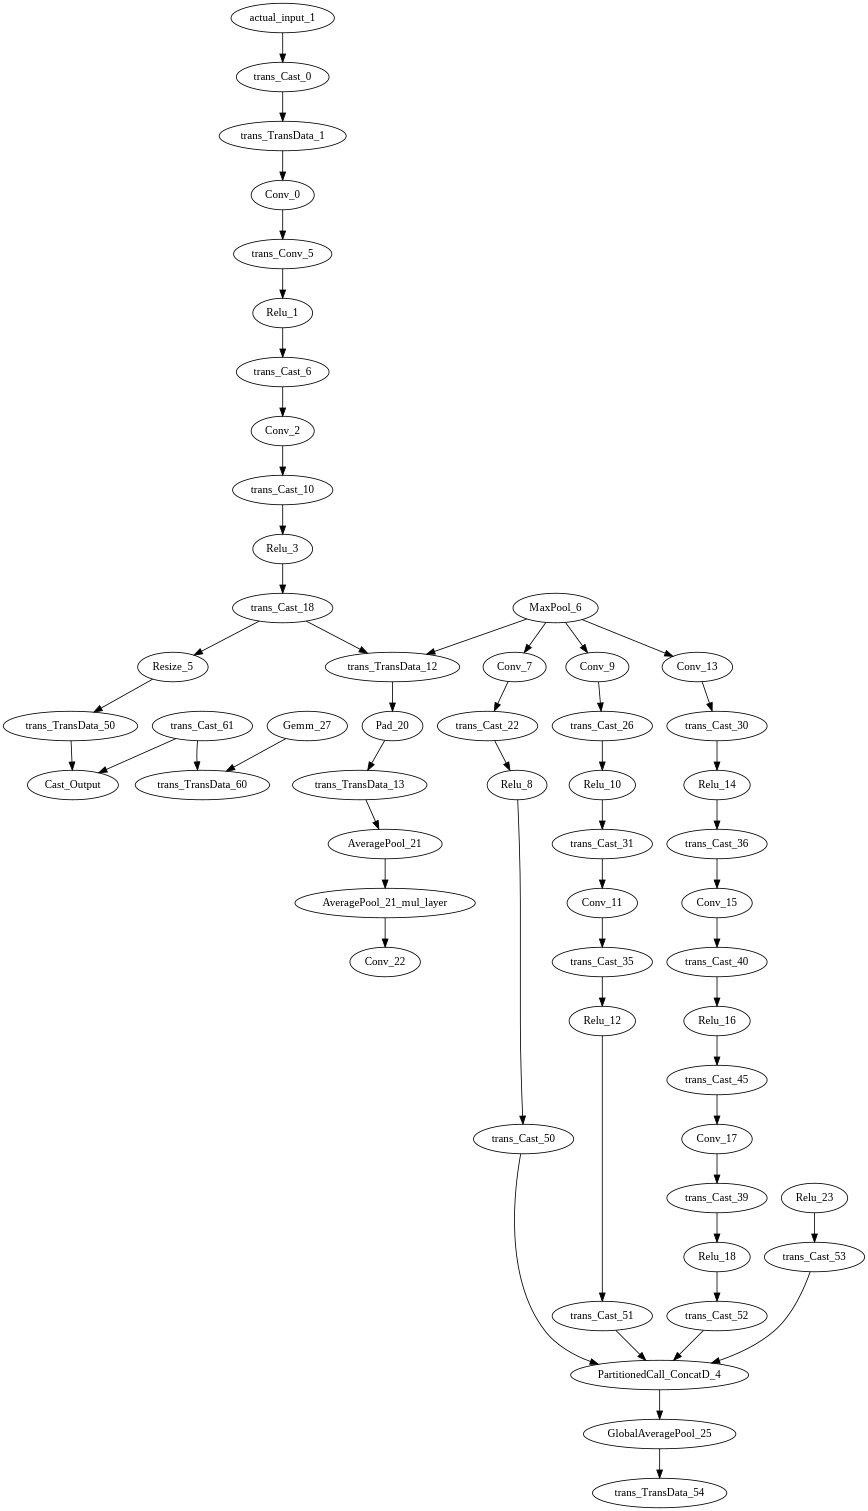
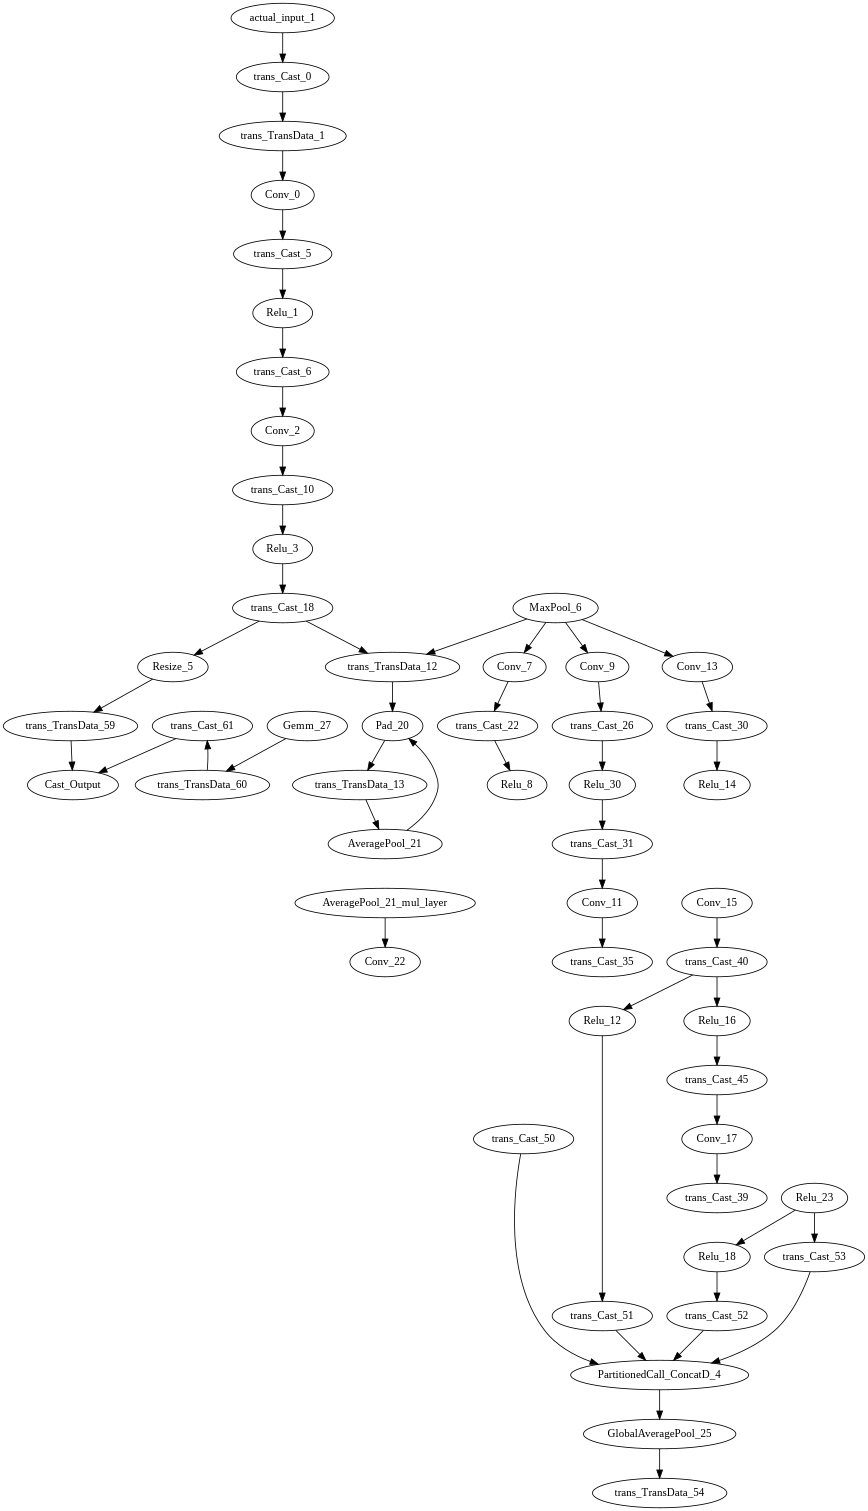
(283, 254) -> (283, 254)
(70, 726) -> (70, 726)
(197, 751) -> (208, 760)
(602, 785) -> (602, 785)
(717, 844) -> none
(385, 870) -> (438, 789)
(520, 958) -> none
(602, 988) -> (662, 990)
(717, 1224) -> (769, 1225)
